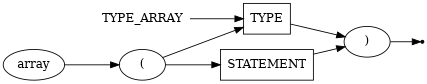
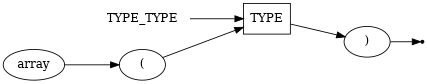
(142, 19) -> (142, 19)
(267, 65) -> none
